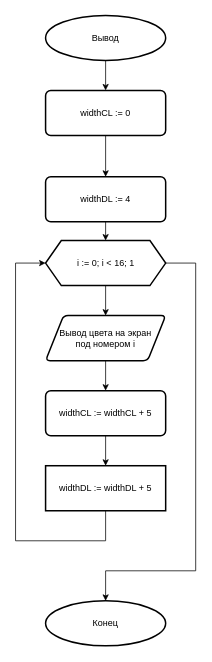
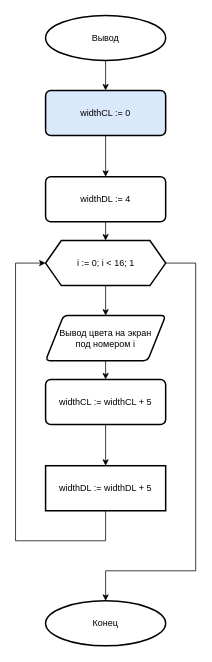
(105, 113) -> (105, 113)
(105, 413) -> (105, 402)
